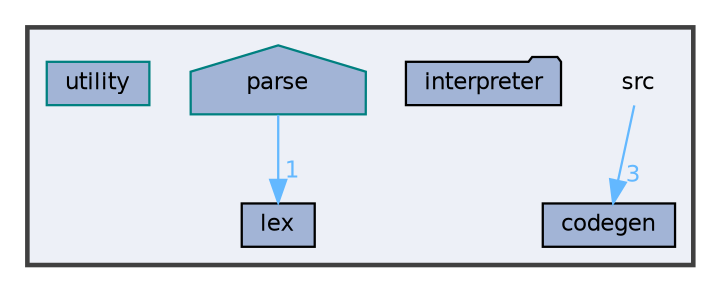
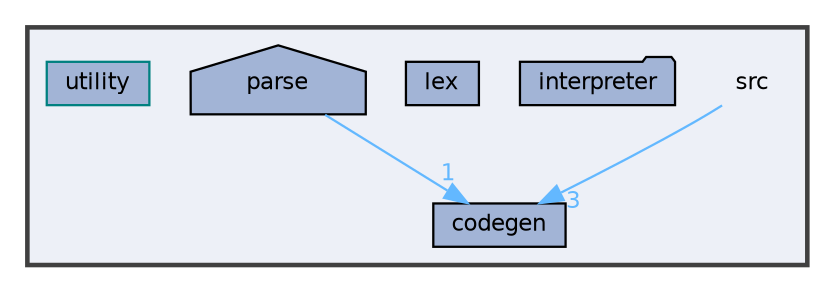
(278, 83) -> (278, 83)
(278, 147) -> (386, 153)
